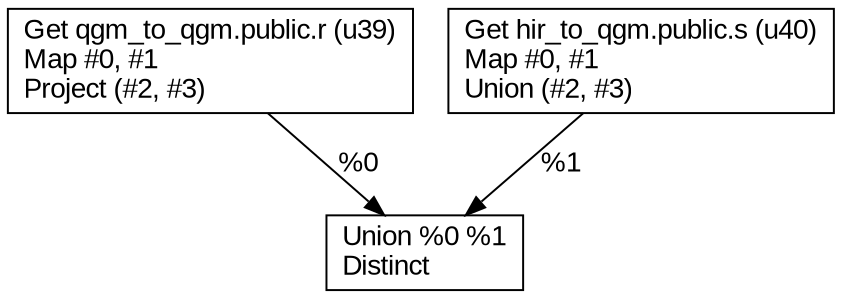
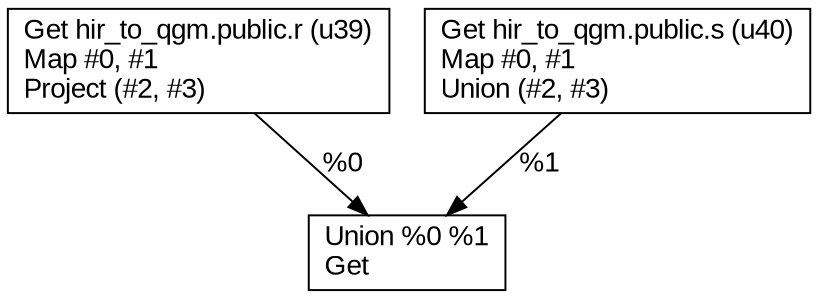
(210, 61) -> (199, 61)
(425, 253) -> (407, 253)
